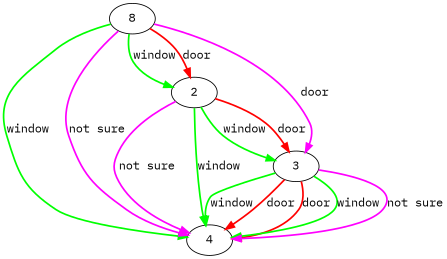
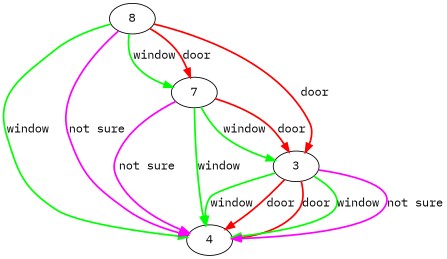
(252, 64) -> (252, 64)
(194, 92) -> (194, 92)
